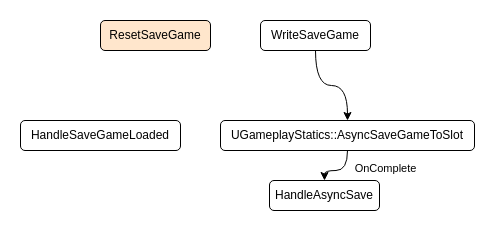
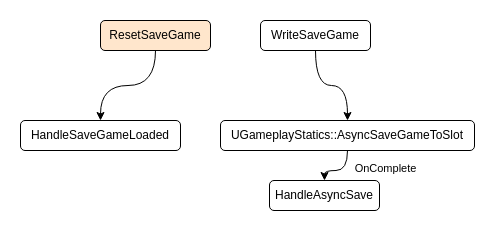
none -> (131, 85)
